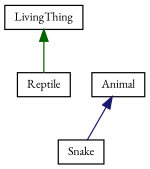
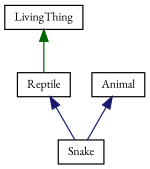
none -> (66, 124)
